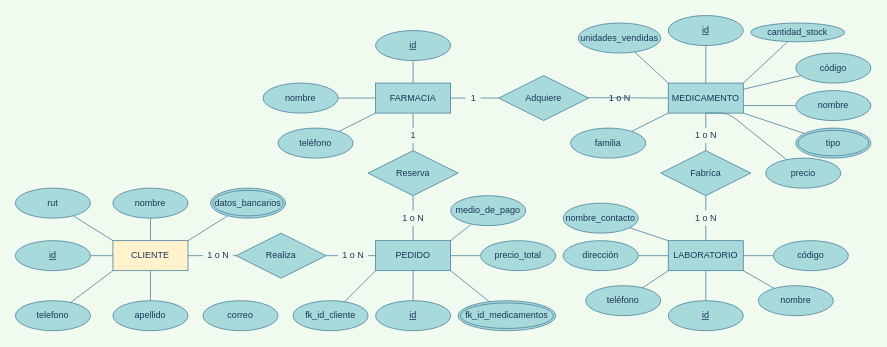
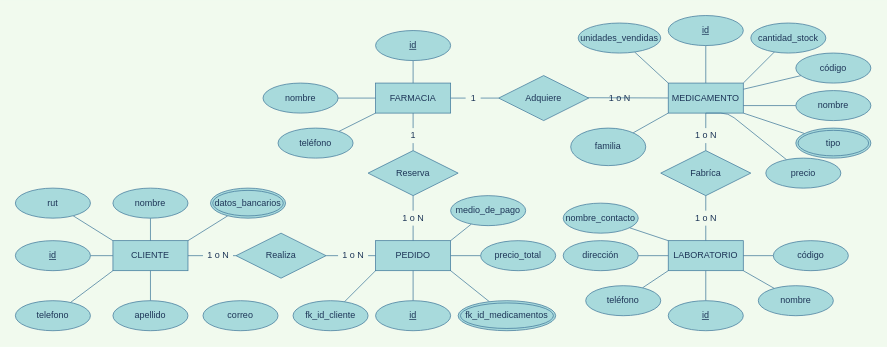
(797, 32) -> (788, 38)
(608, 143) -> (608, 147)
(150, 255) -> (150, 255)
